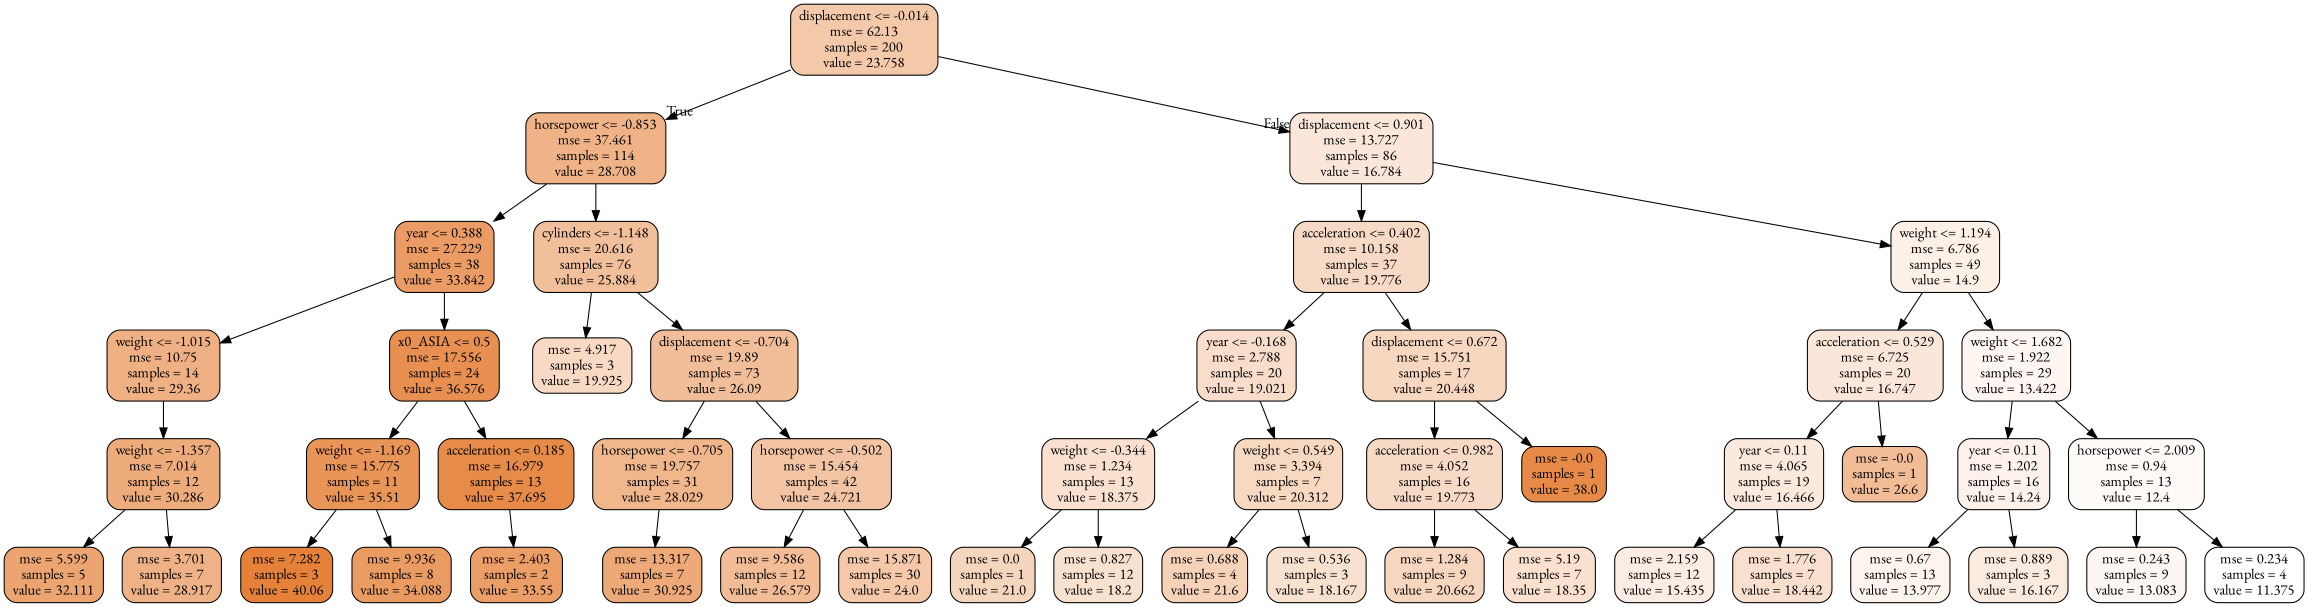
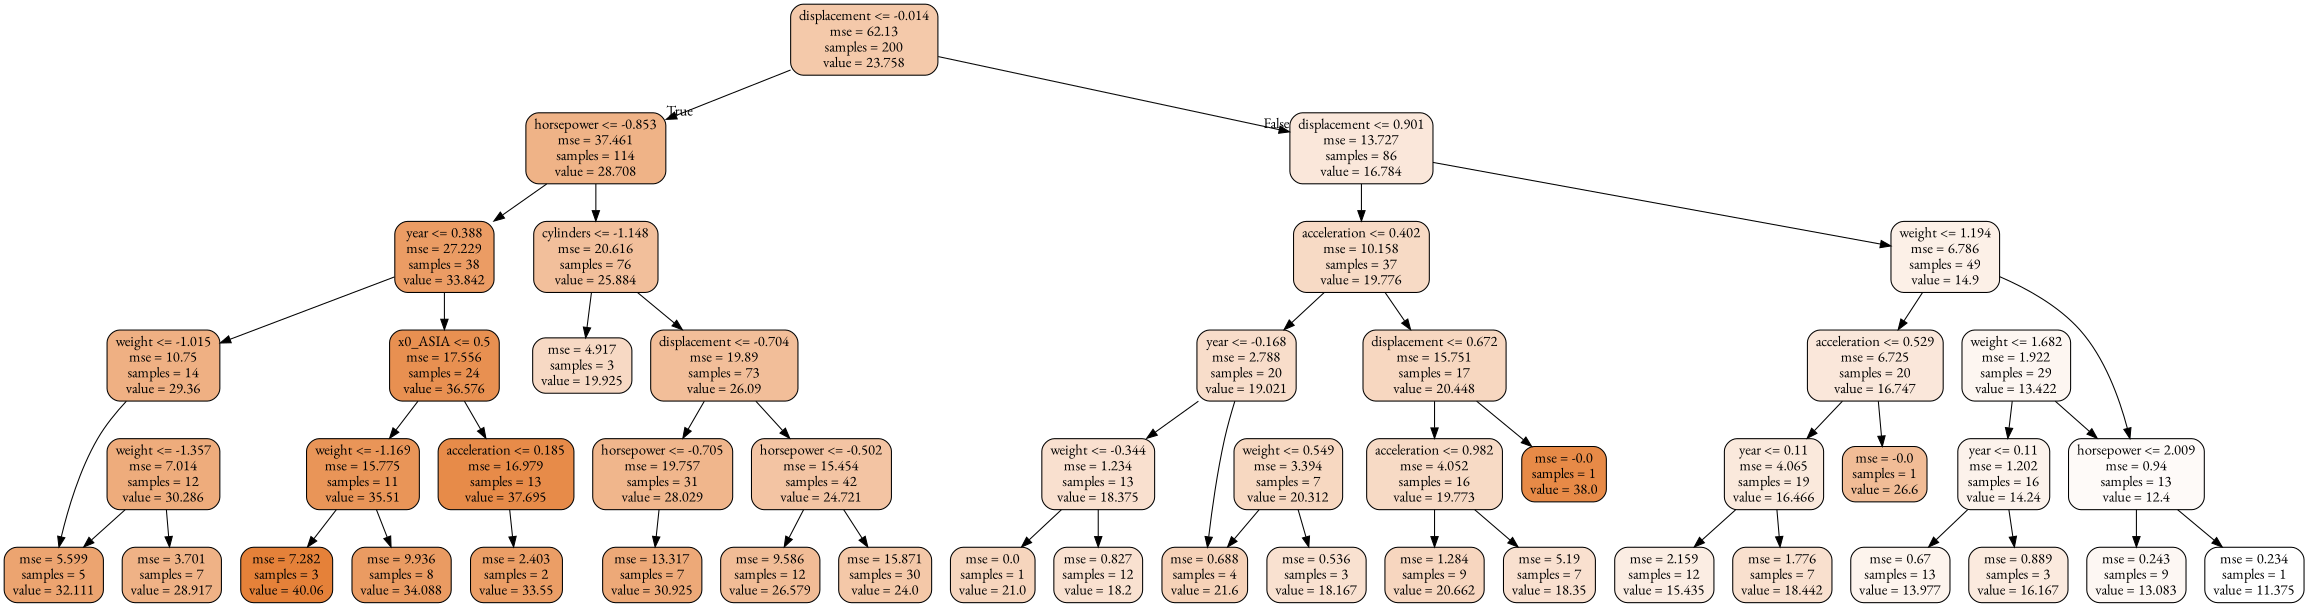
(1978, 307) -> (2084, 335)
(163, 414) -> (85, 465)
(1265, 415) -> (1219, 468)
(2254, 575) -> (2254, 575)
